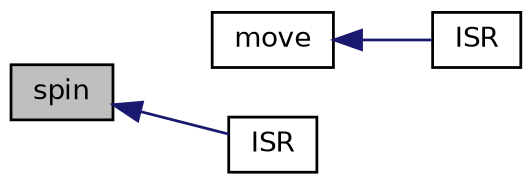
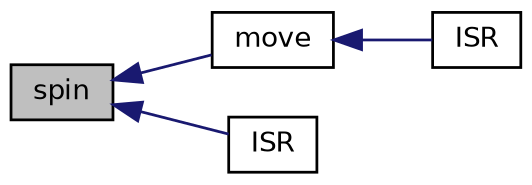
none -> (176, 64)
